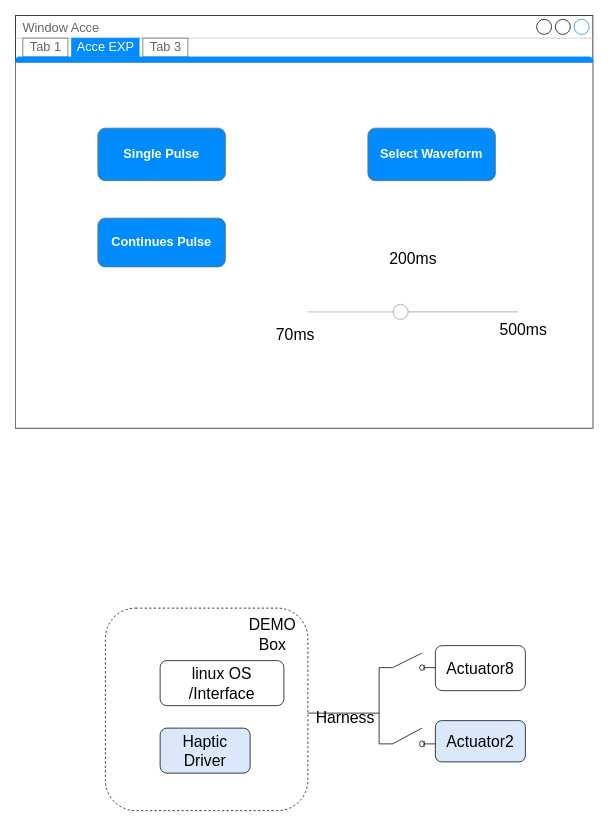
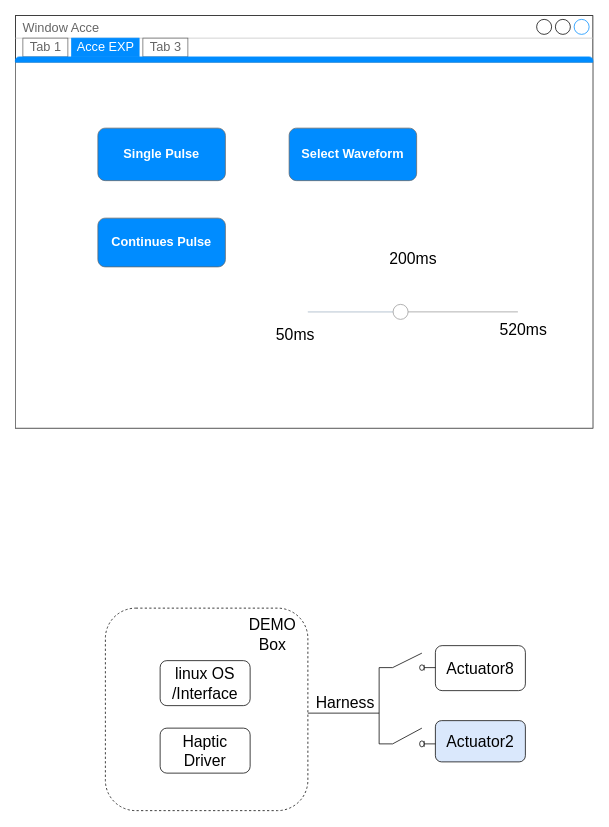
(432, 154) -> (353, 154)
(524, 329) -> (524, 329)
(296, 334) -> (296, 334)
(222, 683) -> (205, 683)
(345, 717) -> (345, 702)
(205, 750) -> (205, 750)
